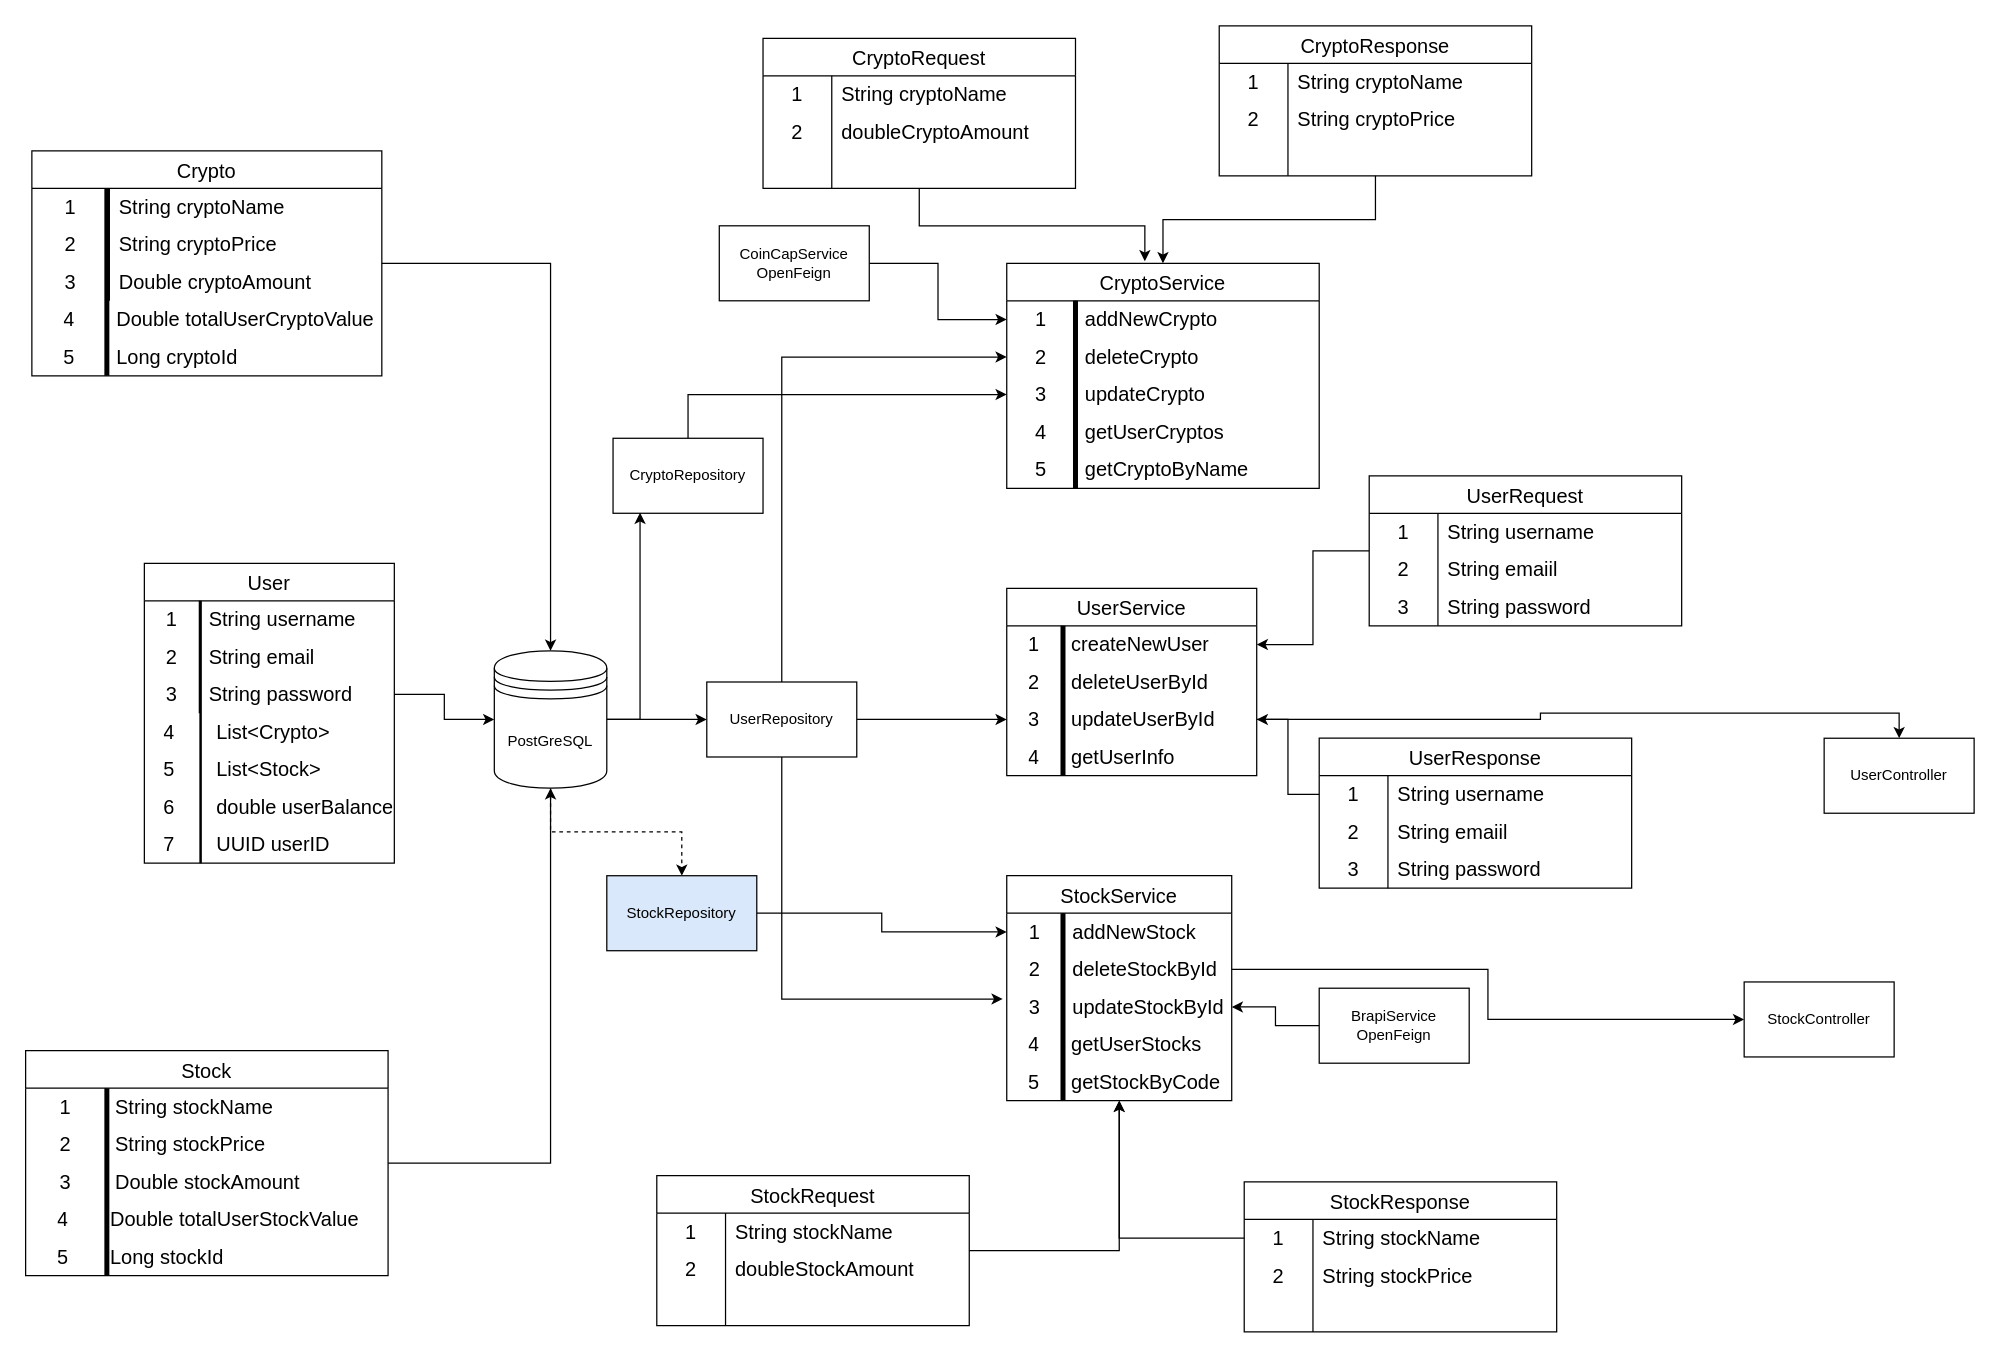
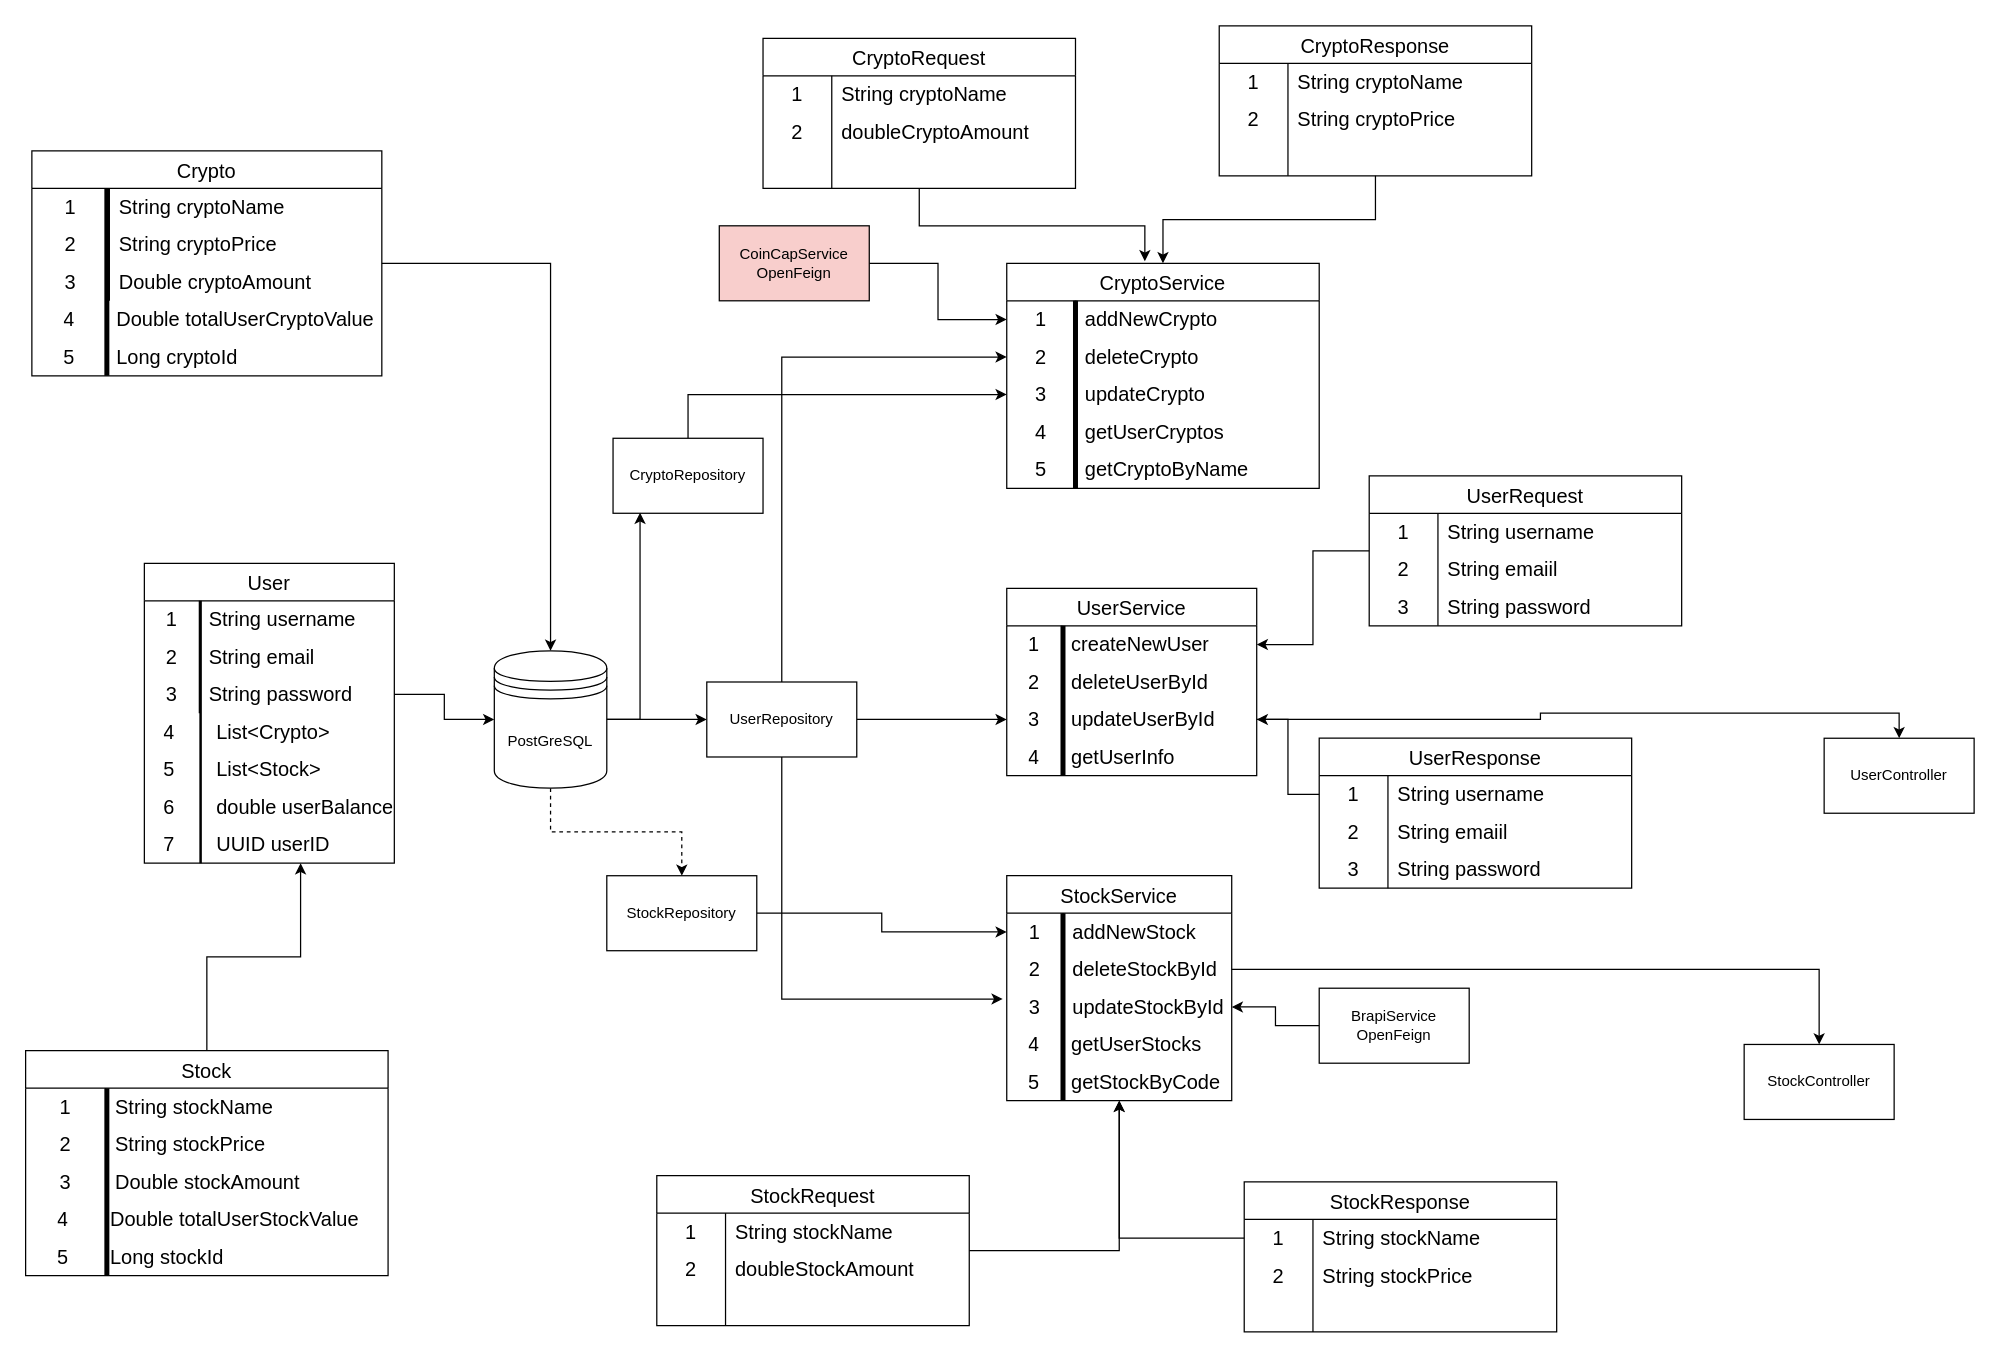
(794, 263) -> (794, 263)
(682, 913) -> (682, 913)
(1819, 1019) -> (1819, 1082)
(551, 1078) -> (249, 957)
